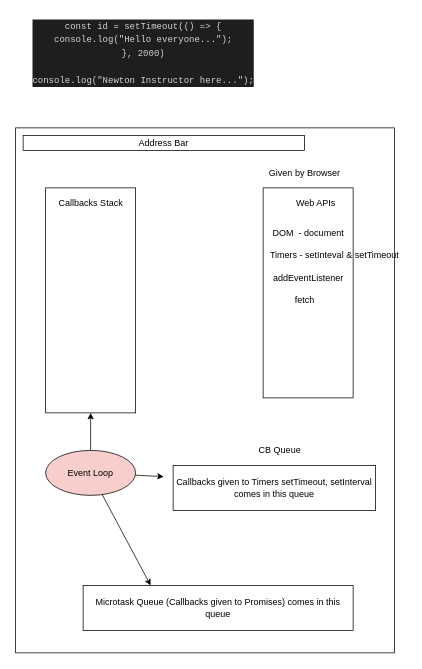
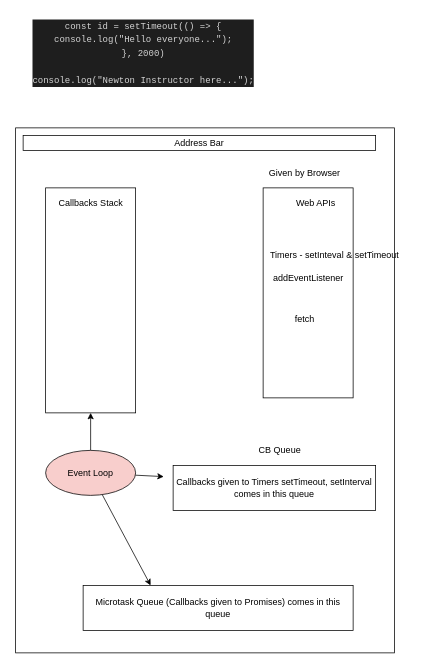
(164, 143) -> (199, 143)
(308, 233) -> none
(304, 300) -> (304, 319)
